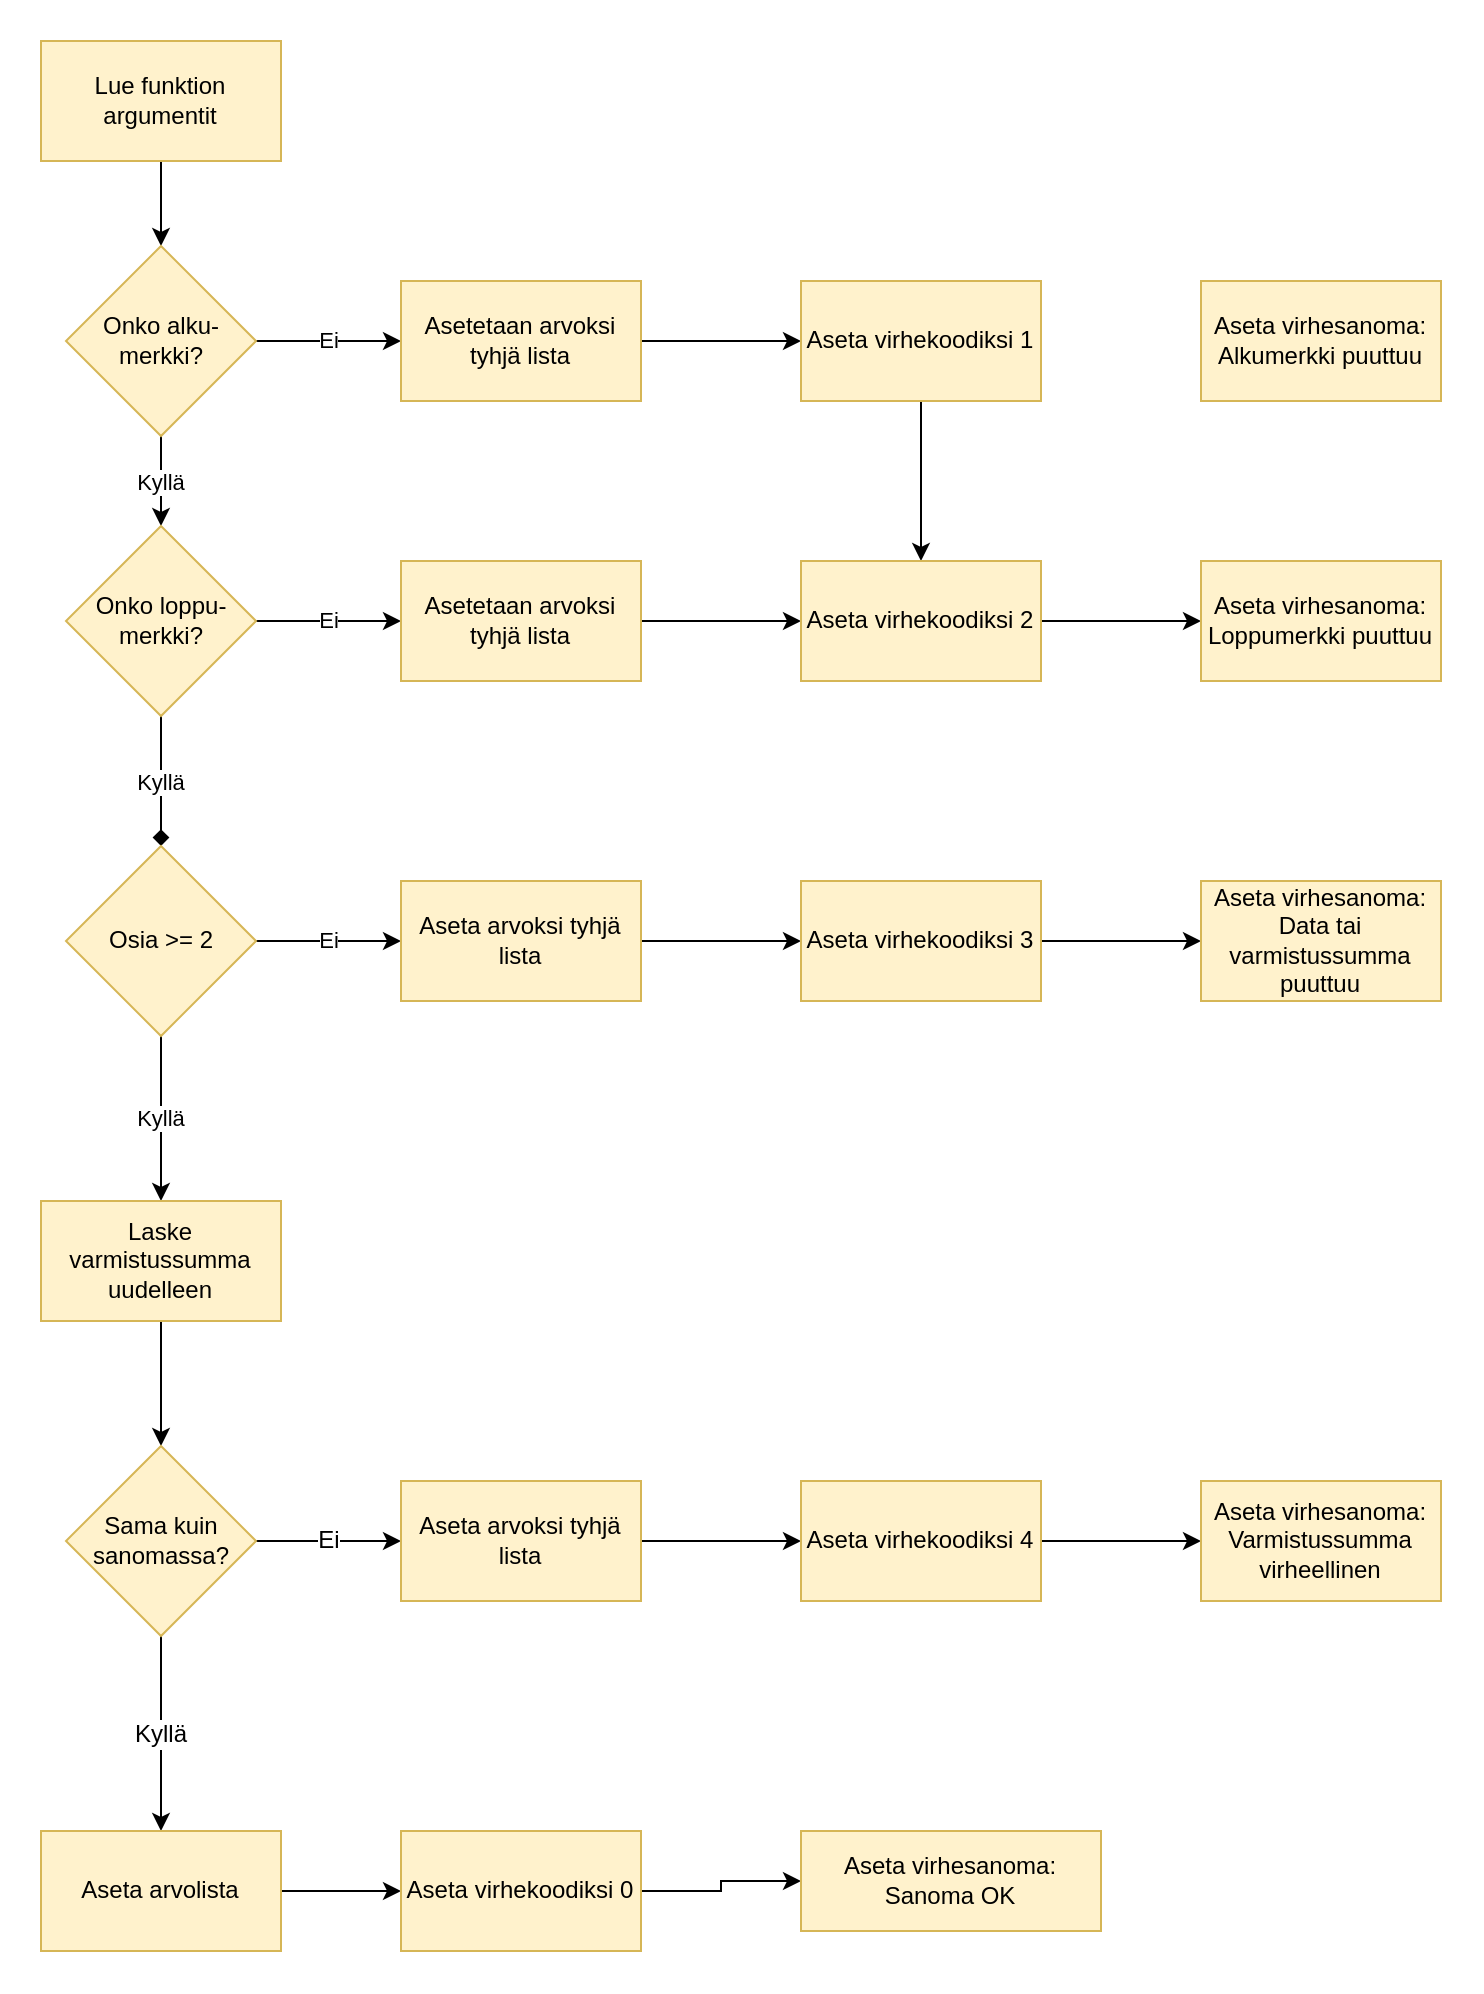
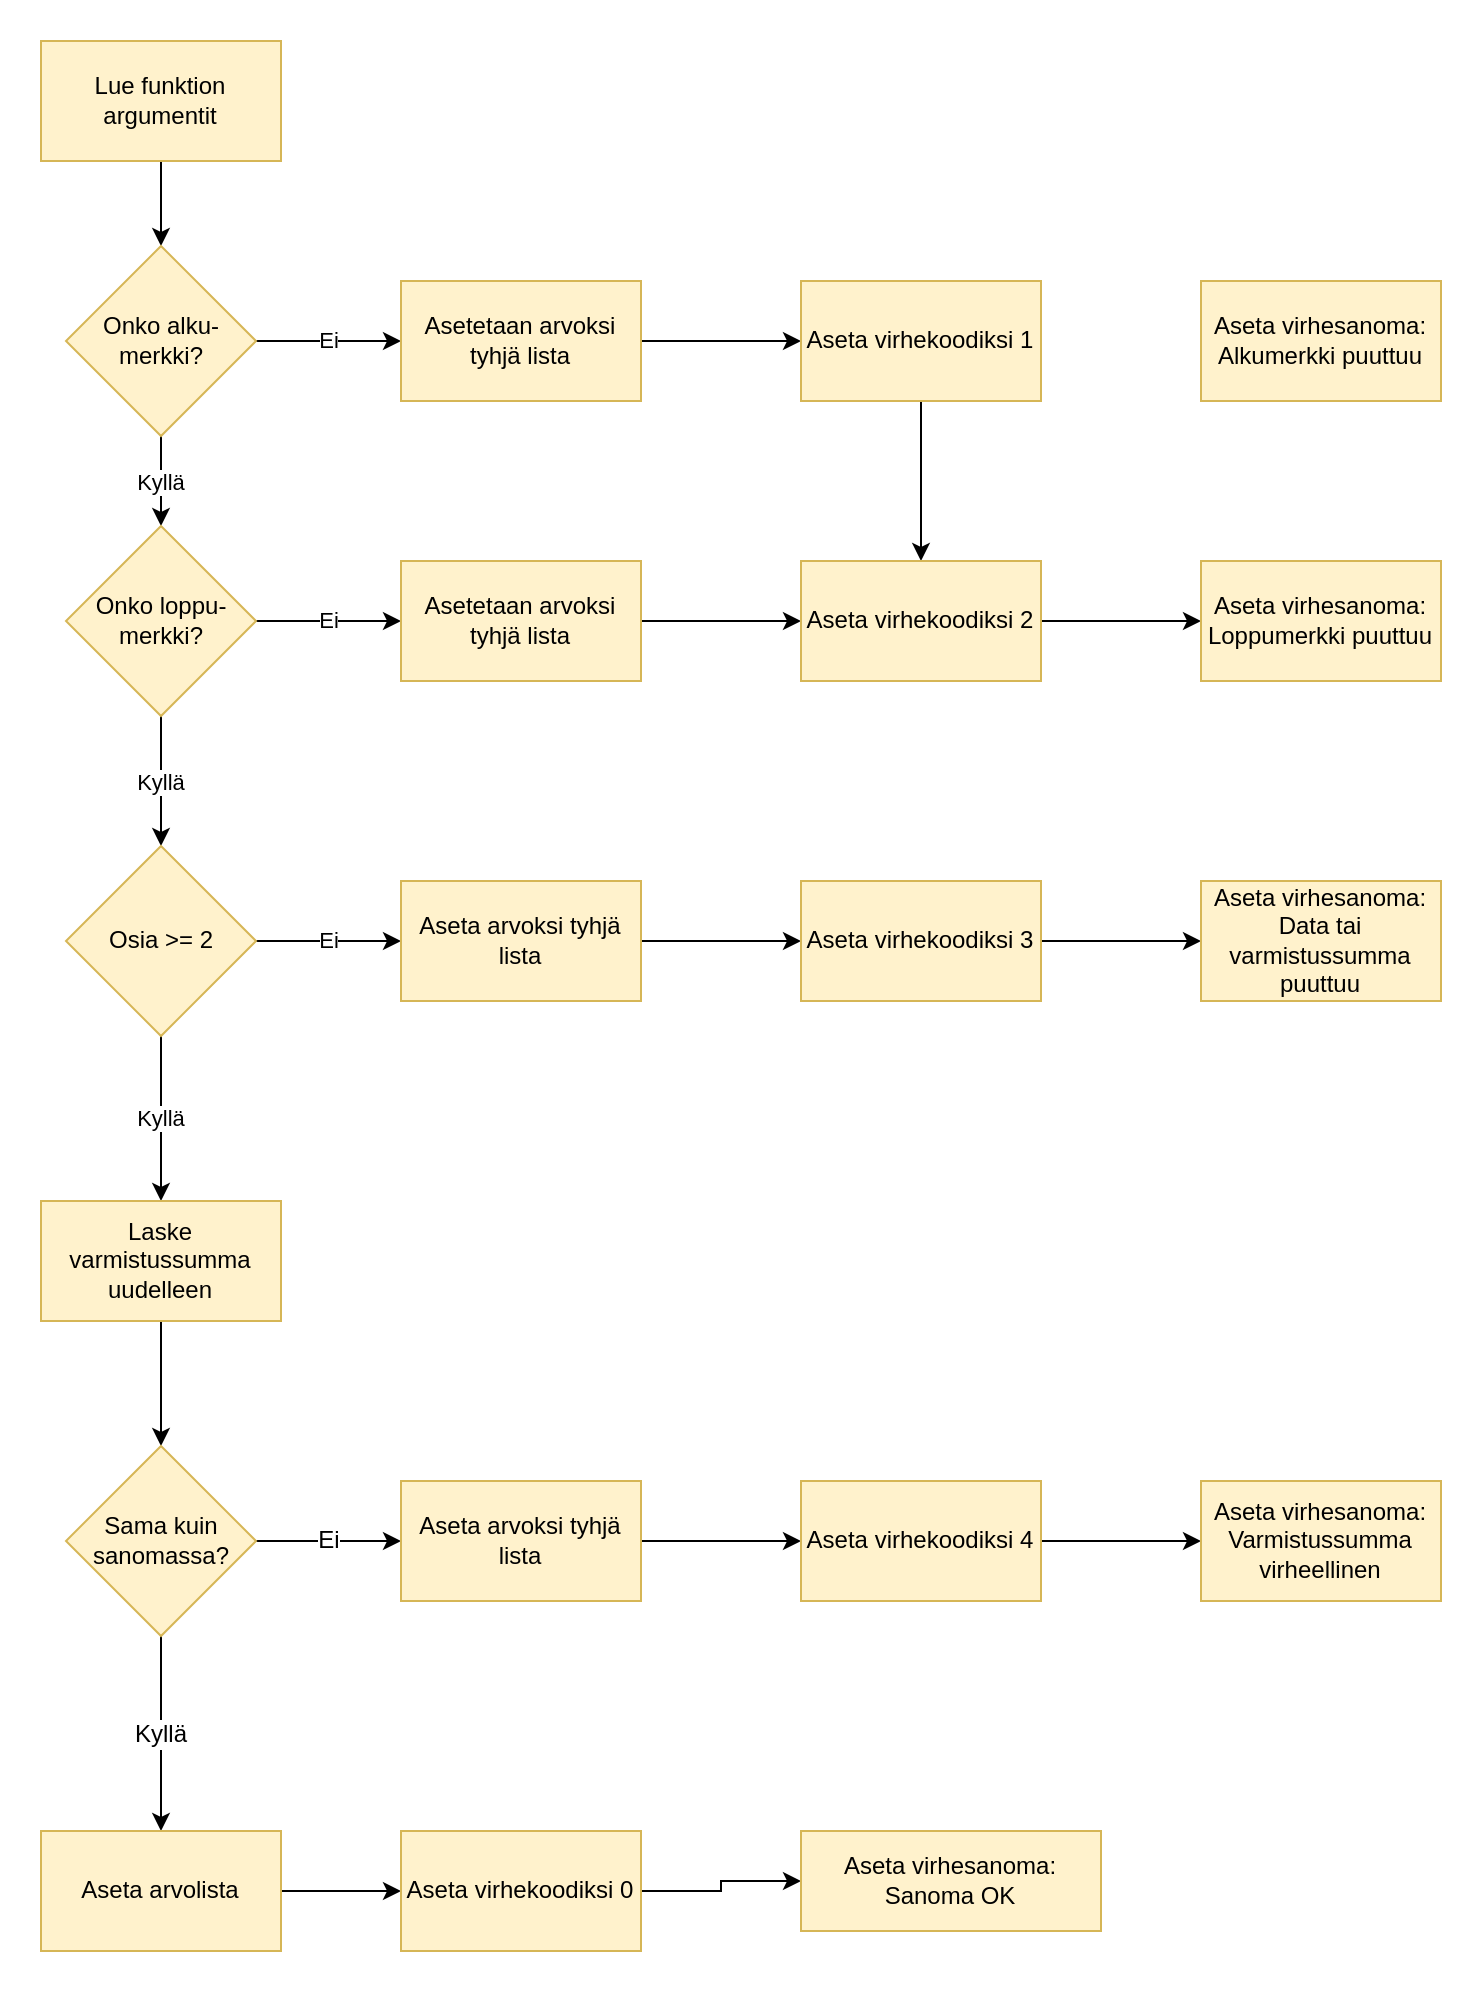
(161, 830) -> (161, 831)
